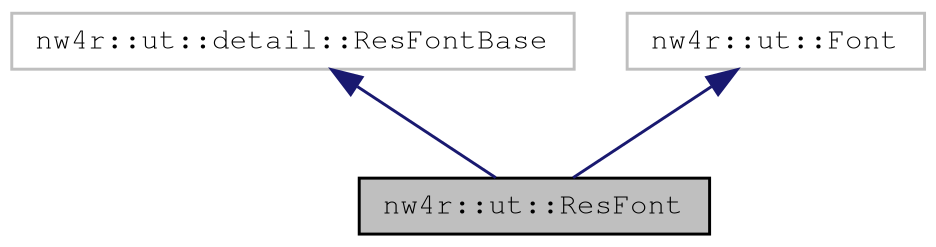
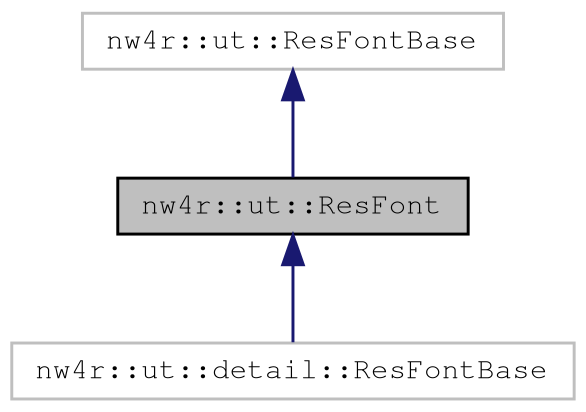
(776, 41) -> (293, 41)
(426, 132) -> (293, 304)
